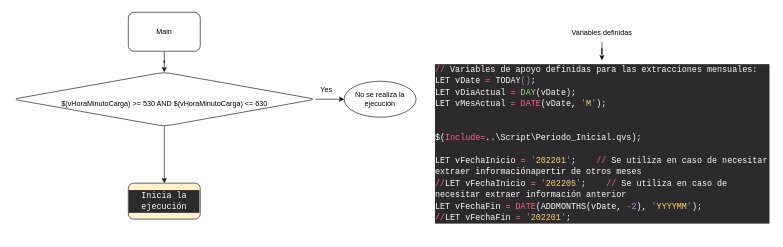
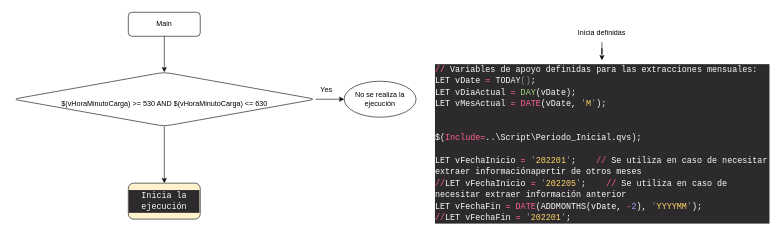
(164, 32) -> (164, 24)
(602, 33) -> (602, 33)
